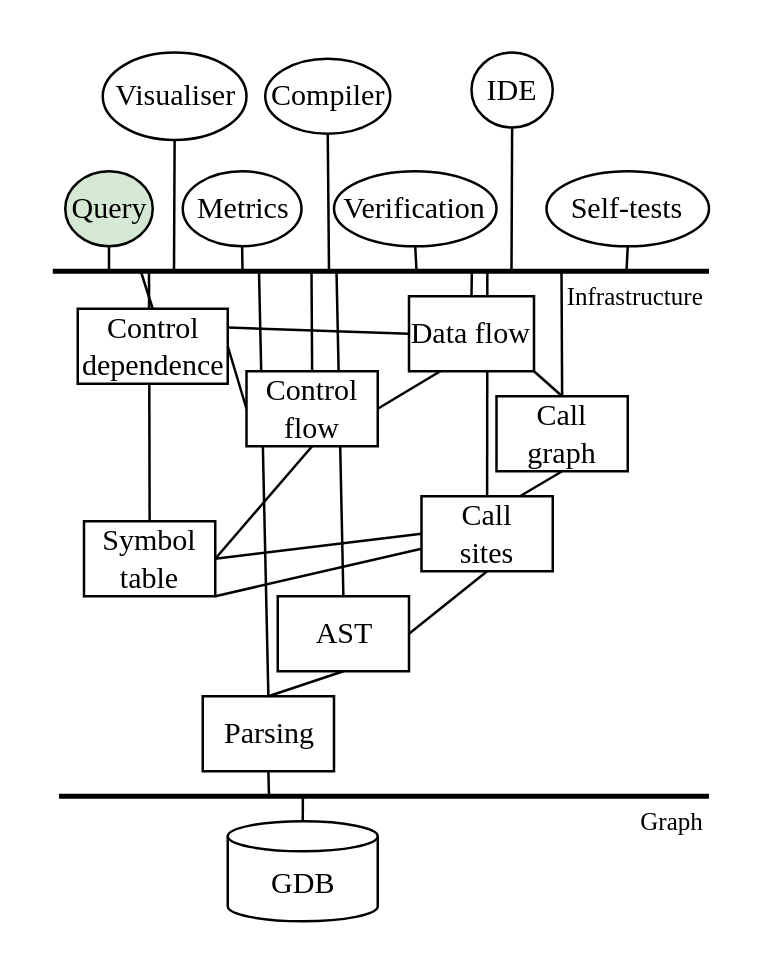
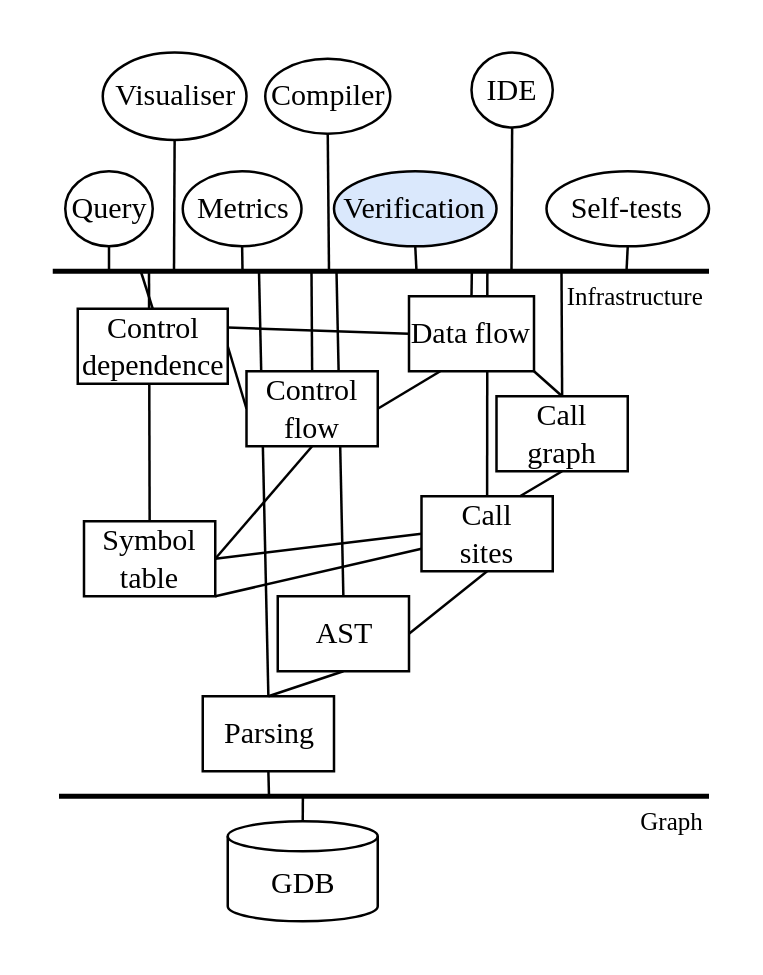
(109, 209) -> (109, 209)
(415, 209) -> (415, 209)
